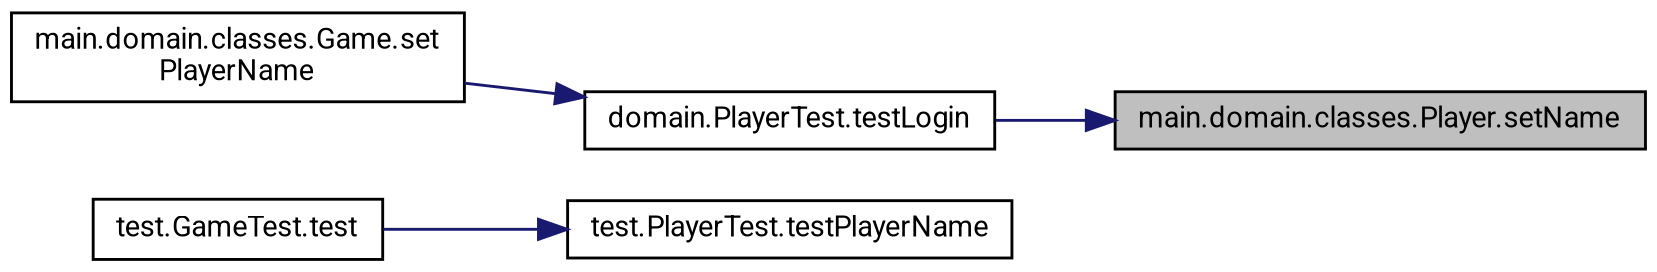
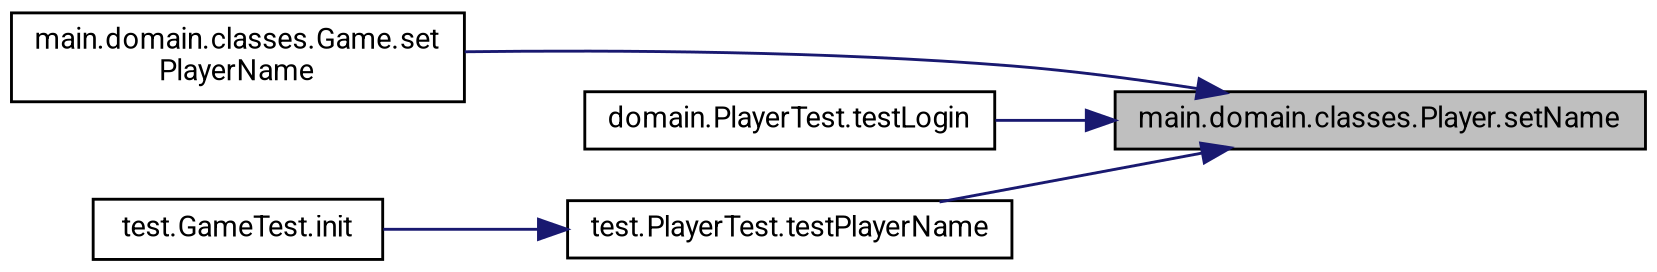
(510, 88) -> (832, 56)
none -> (1071, 178)
(238, 229) -> (238, 229)
